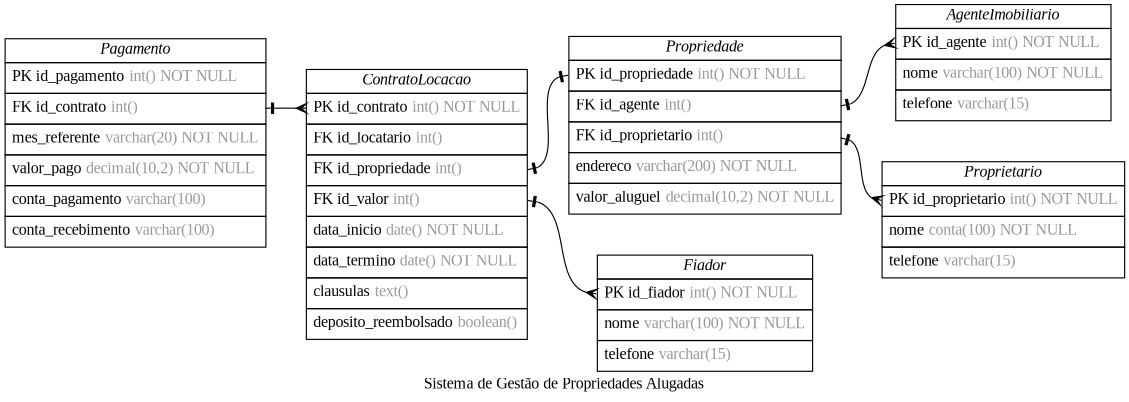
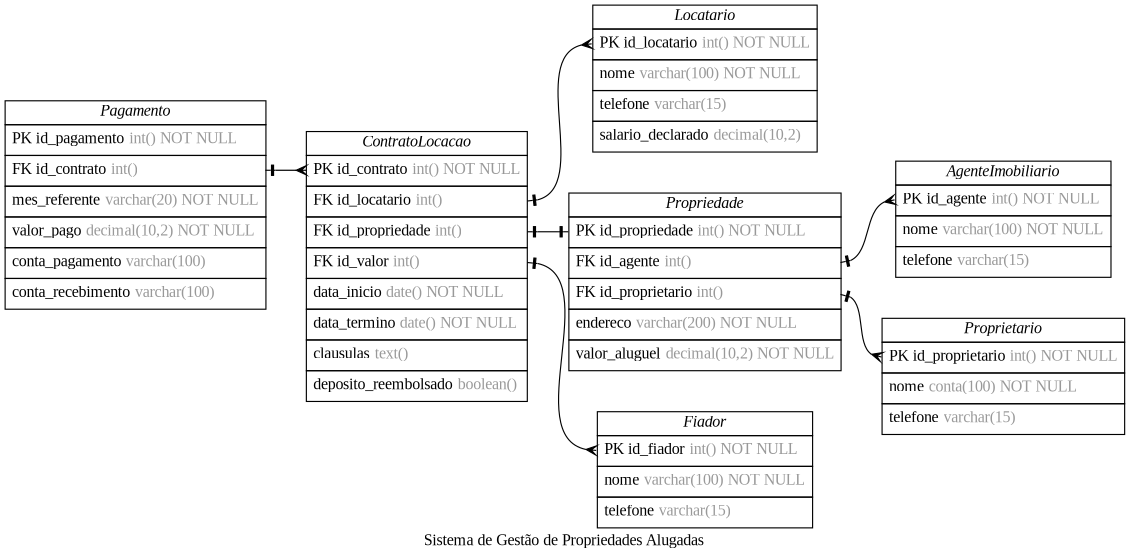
none -> (704, 78)
